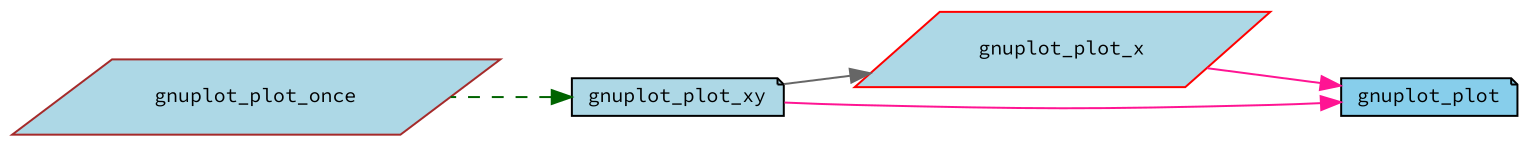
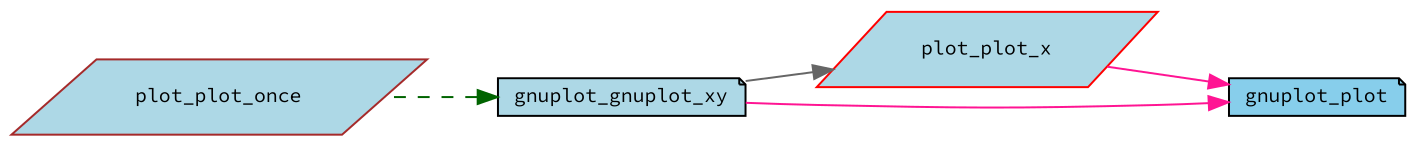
(1062, 50) -> (987, 50)
(256, 97) -> (219, 97)
(678, 97) -> (622, 97)
